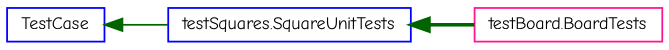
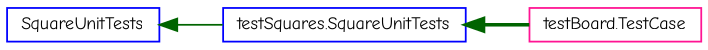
(56, 25) -> (83, 25)
(568, 25) -> (615, 25)
